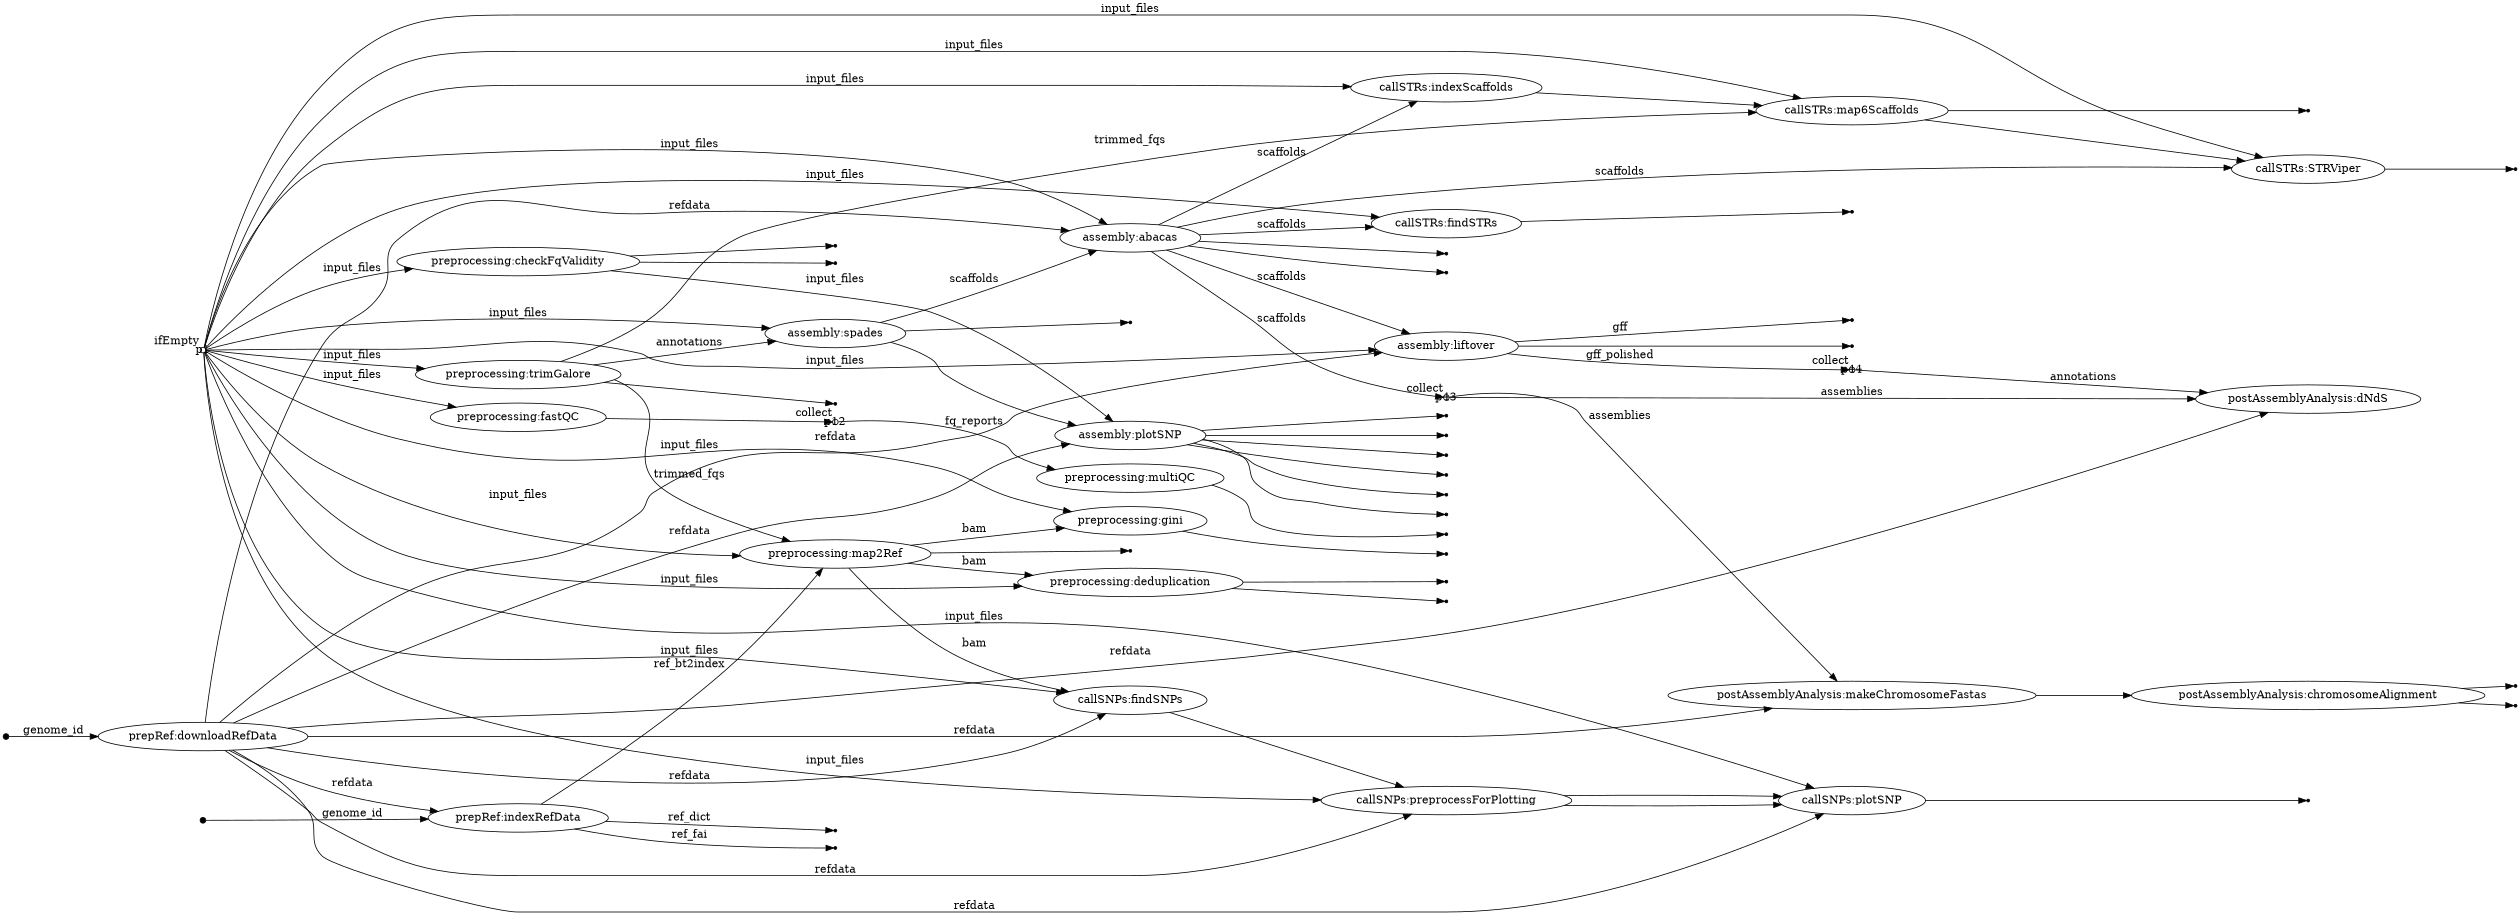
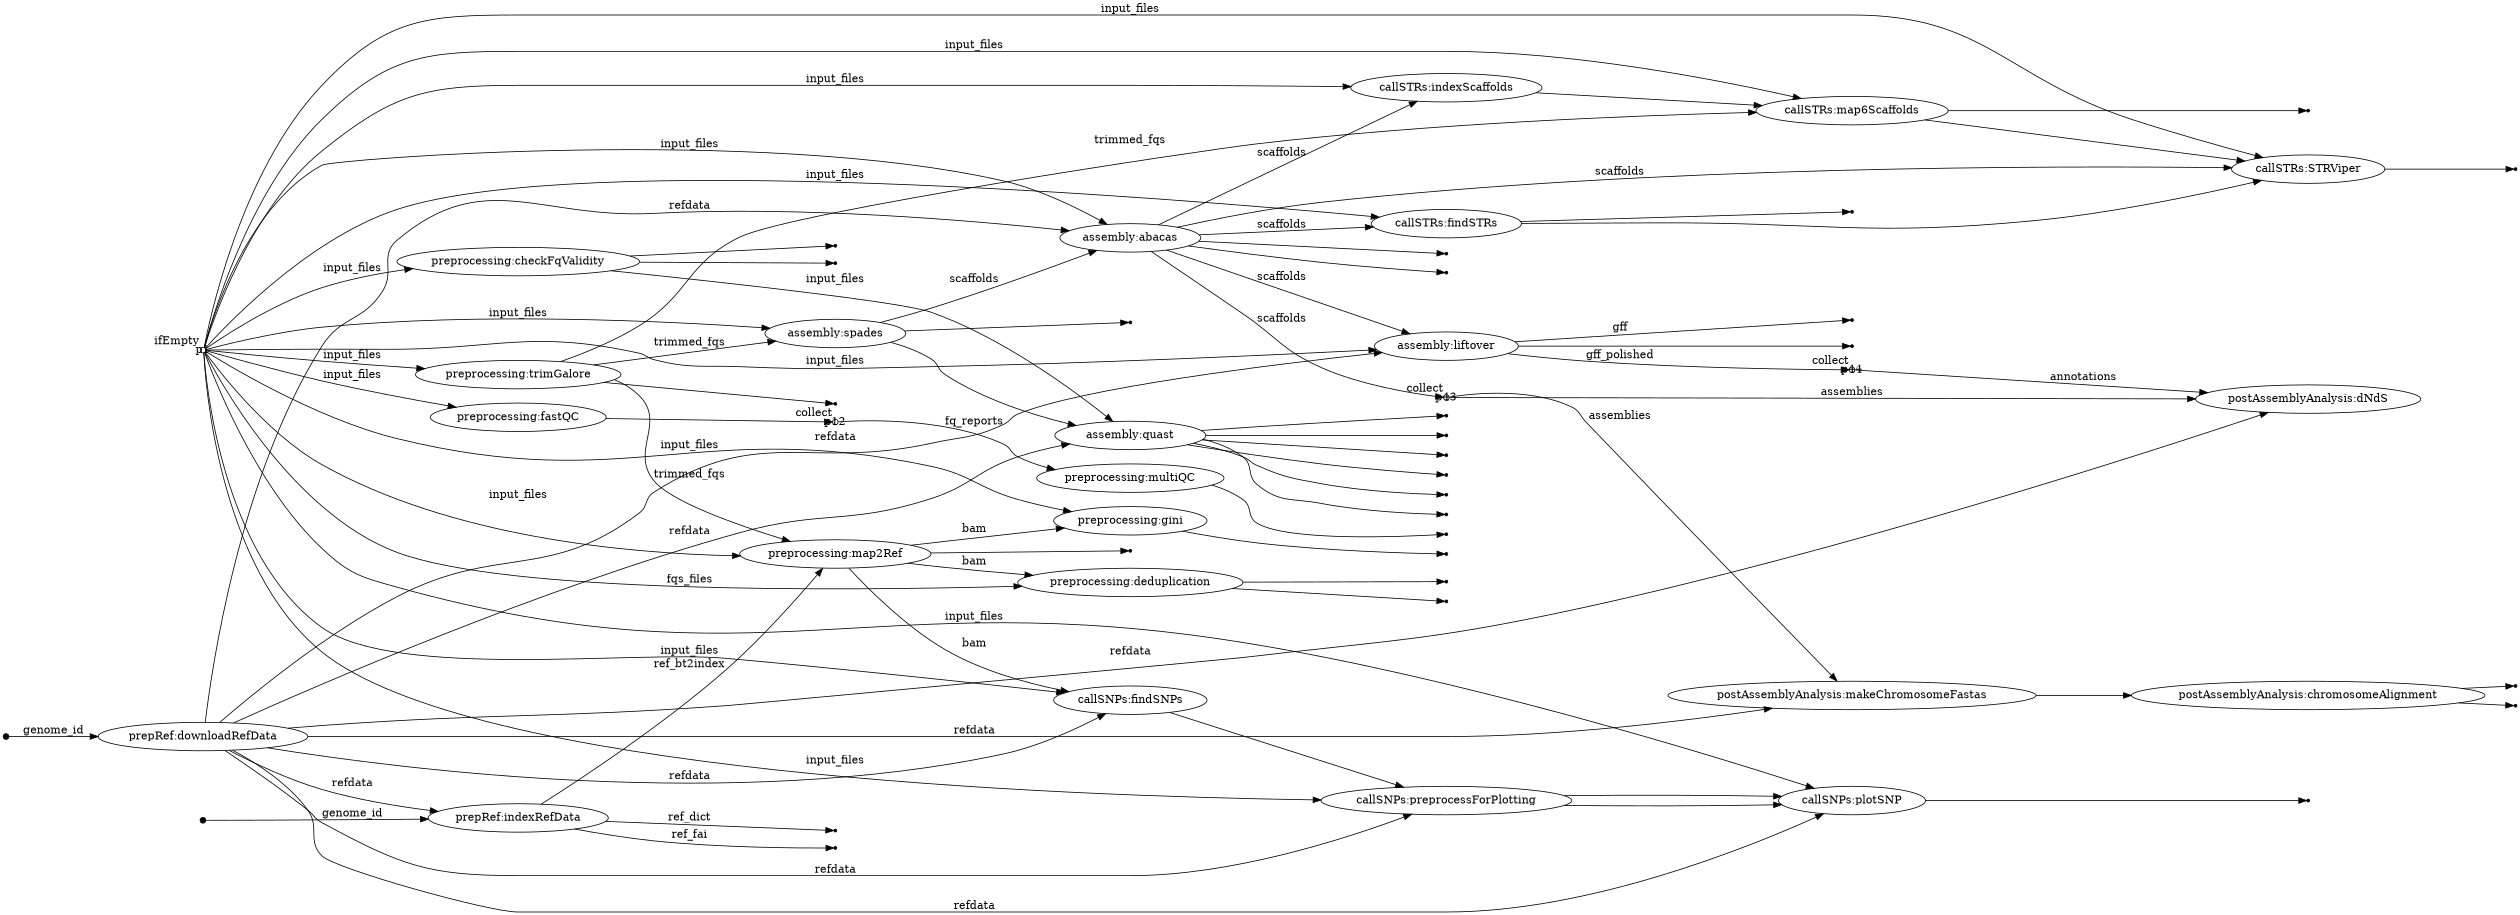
none -> (1889, 228)
(690, 343) -> (690, 343)
(1130, 435) -> (1130, 435)
(690, 580) -> (690, 580)
